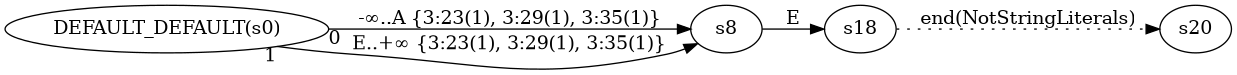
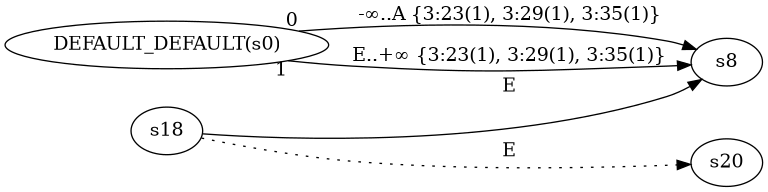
(1028, 19) -> (510, 151)
(786, 29) -> (449, 134)
